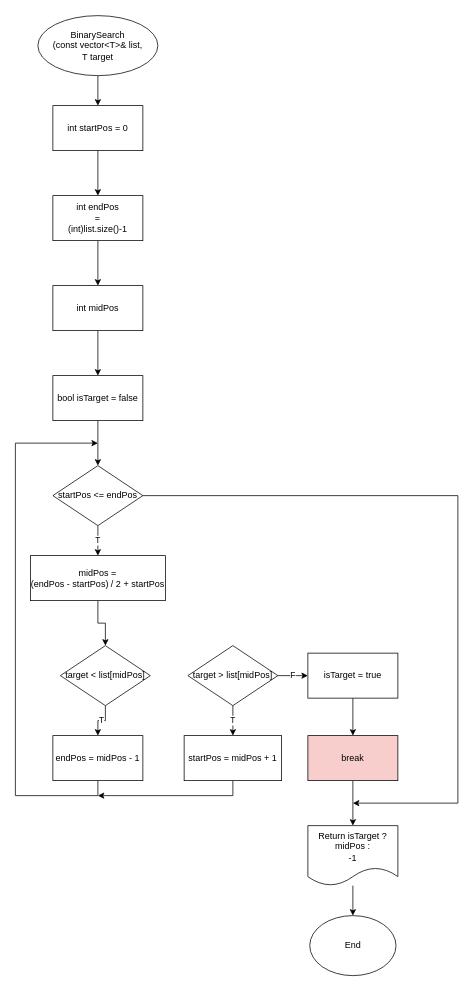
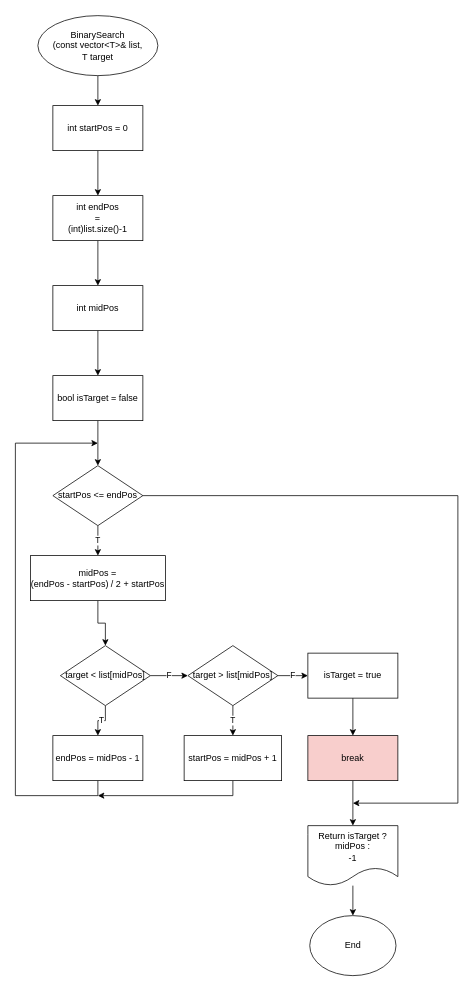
none -> (167, 675)
